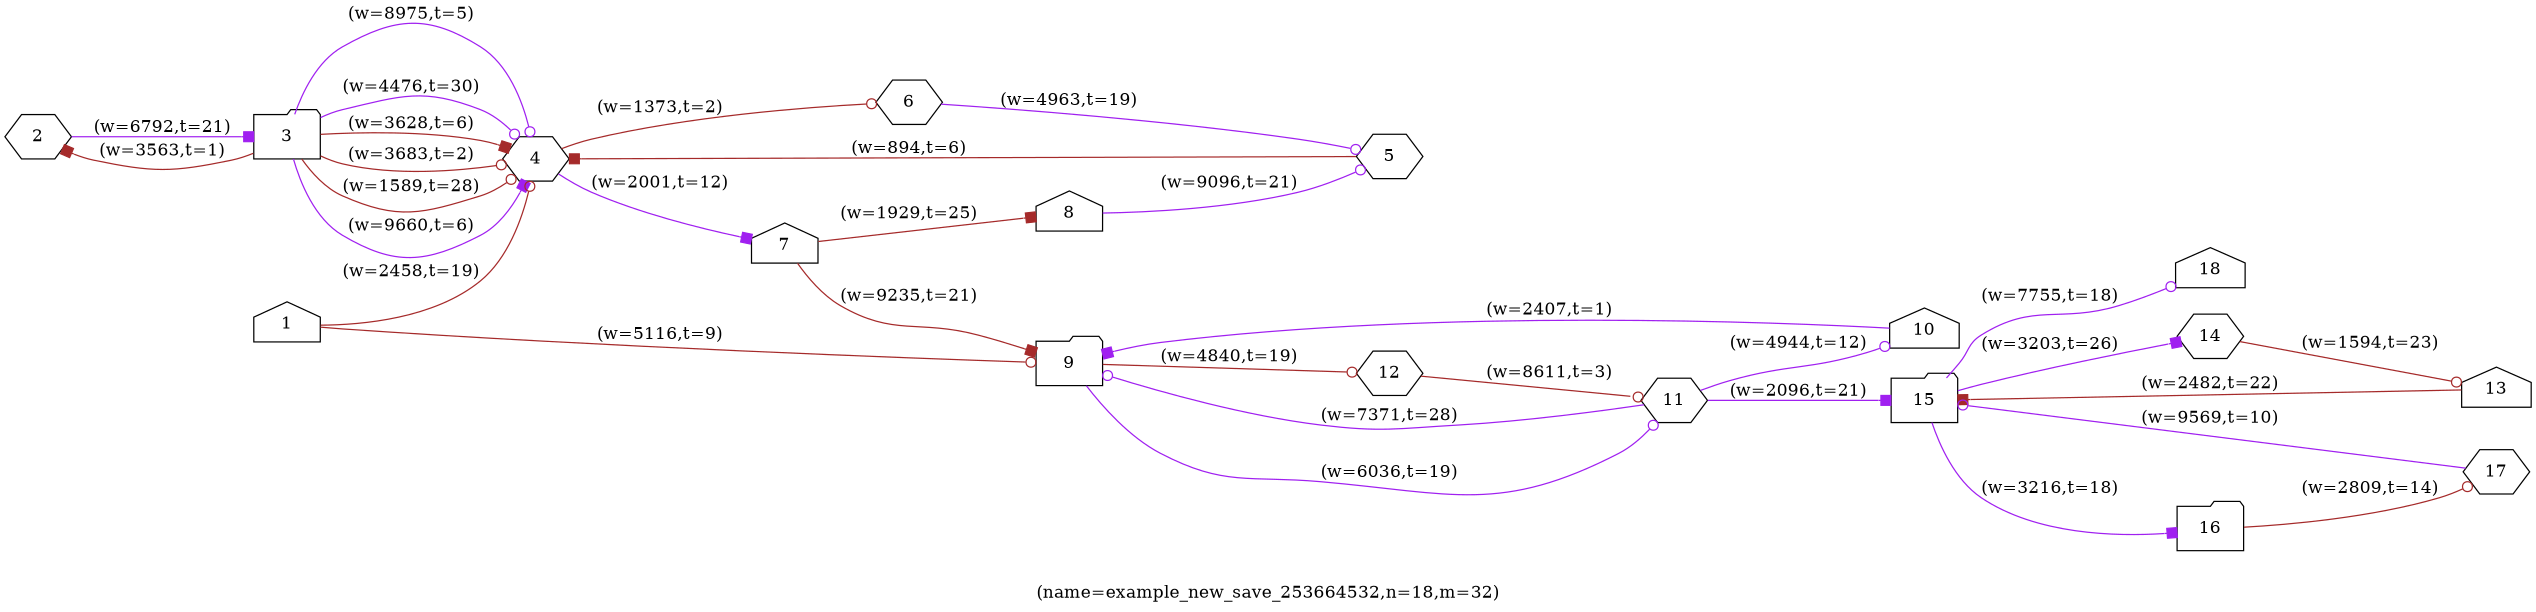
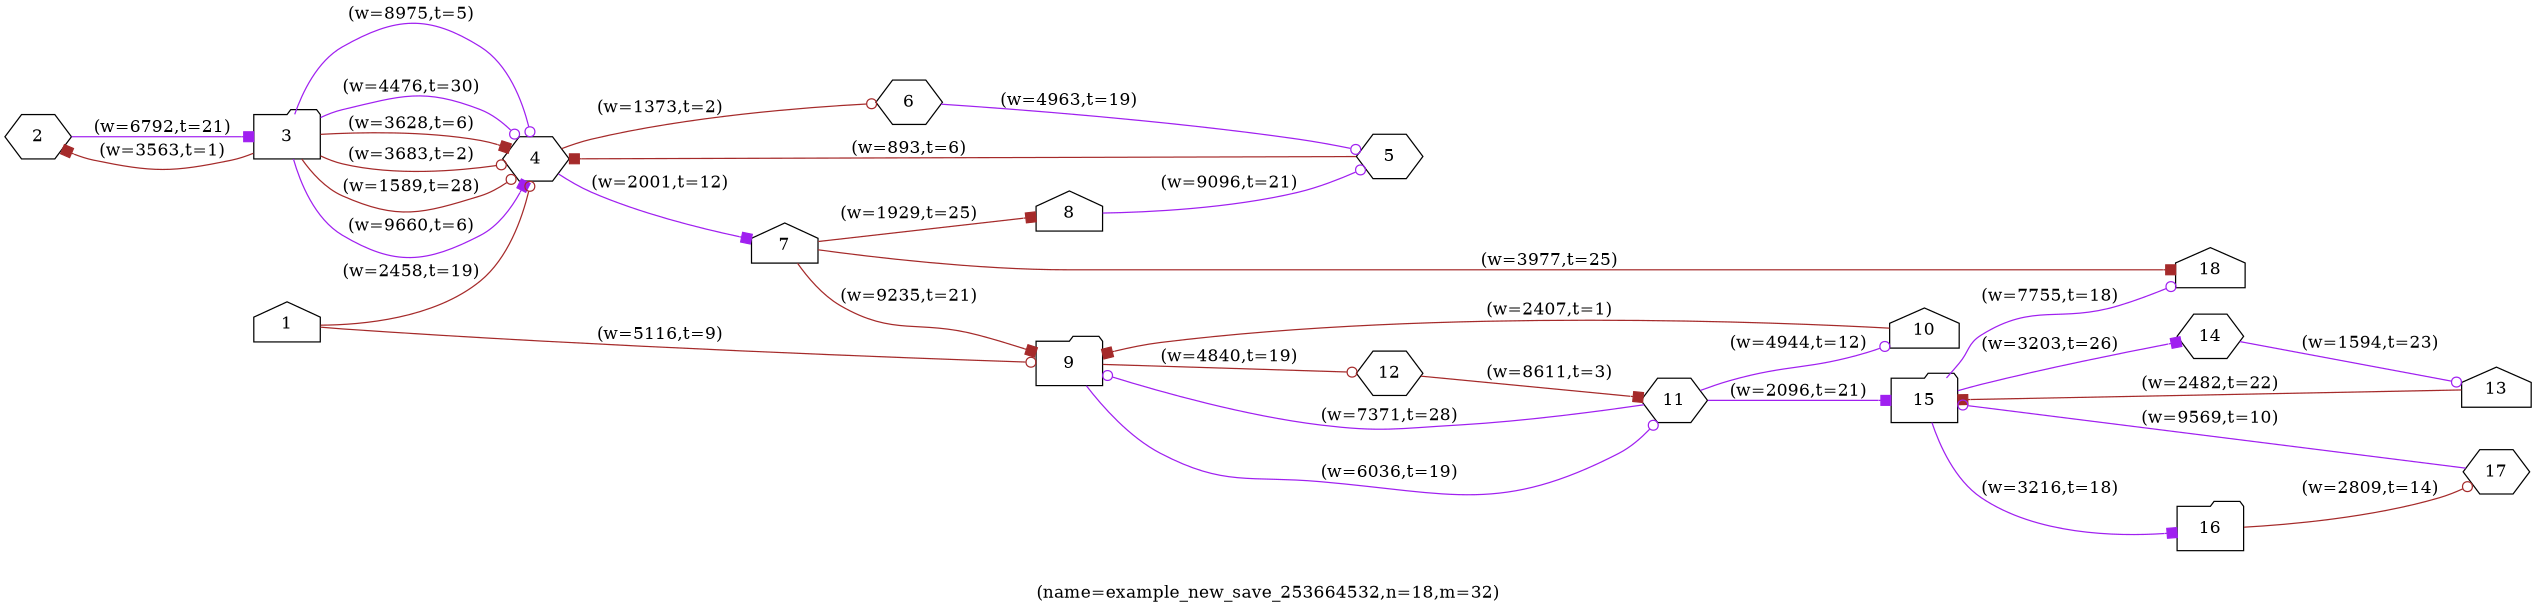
(909, 148) -> (909, 148)
none -> (1490, 270)
(1501, 321) -> (1501, 321)
(2346, 361) -> (2346, 361)
(1526, 386) -> (1526, 386)
